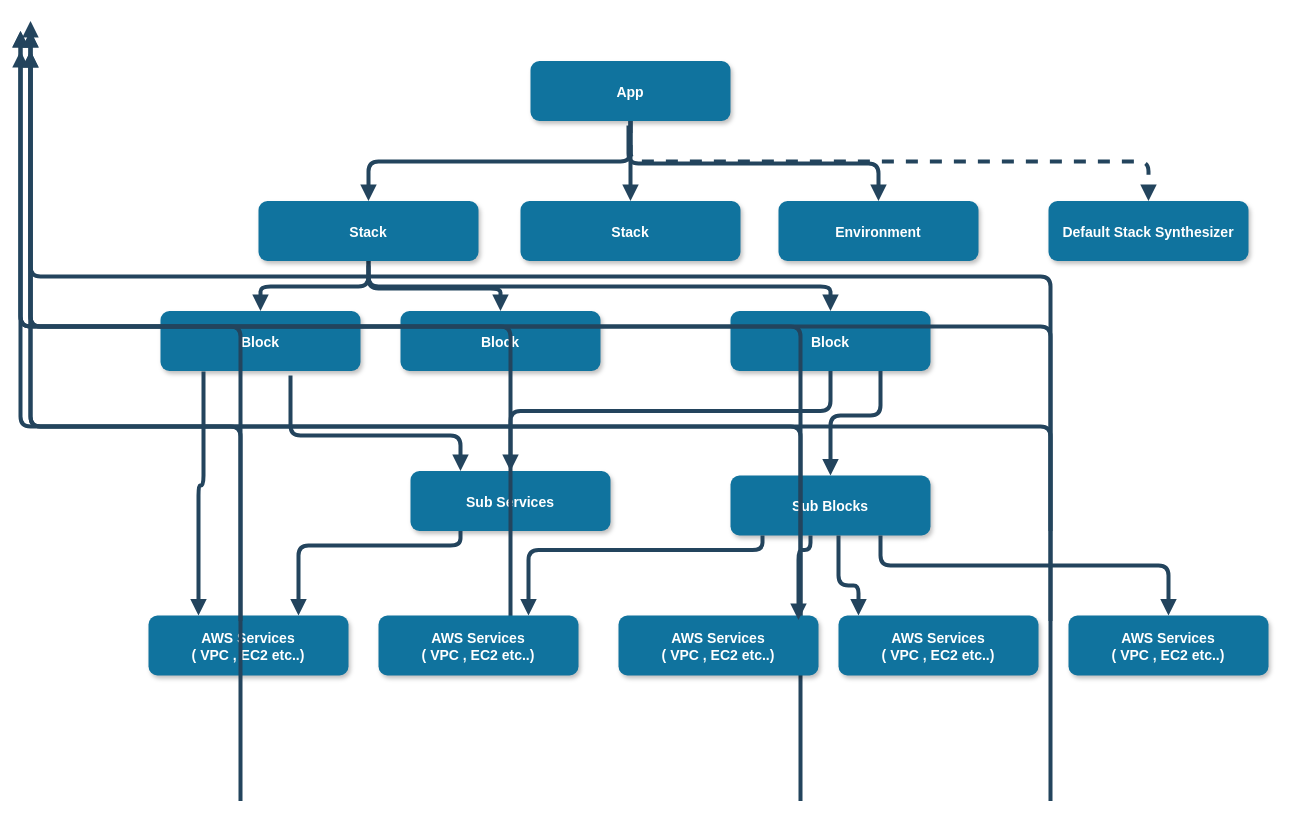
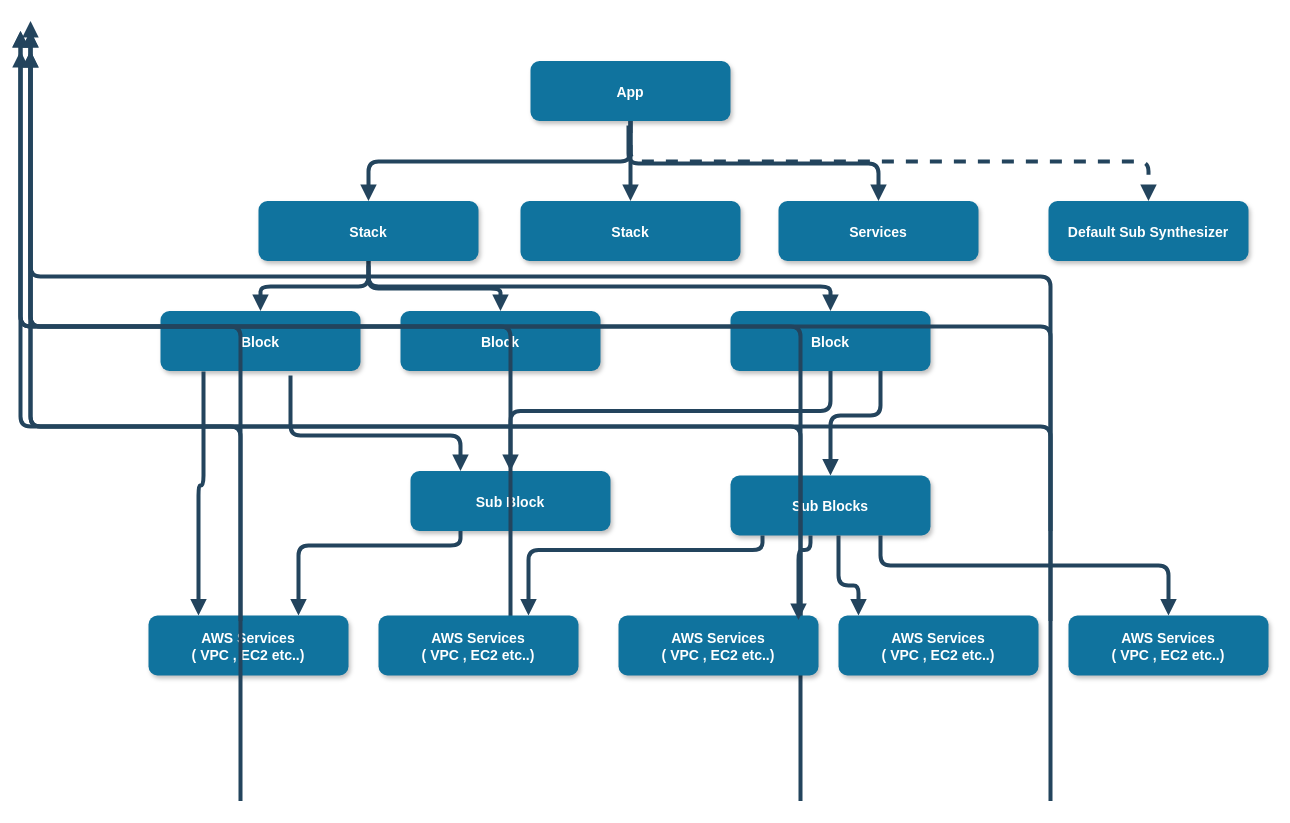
(878, 232) -> (878, 232)
(1148, 232) -> (1148, 232)
(510, 502) -> (510, 502)
